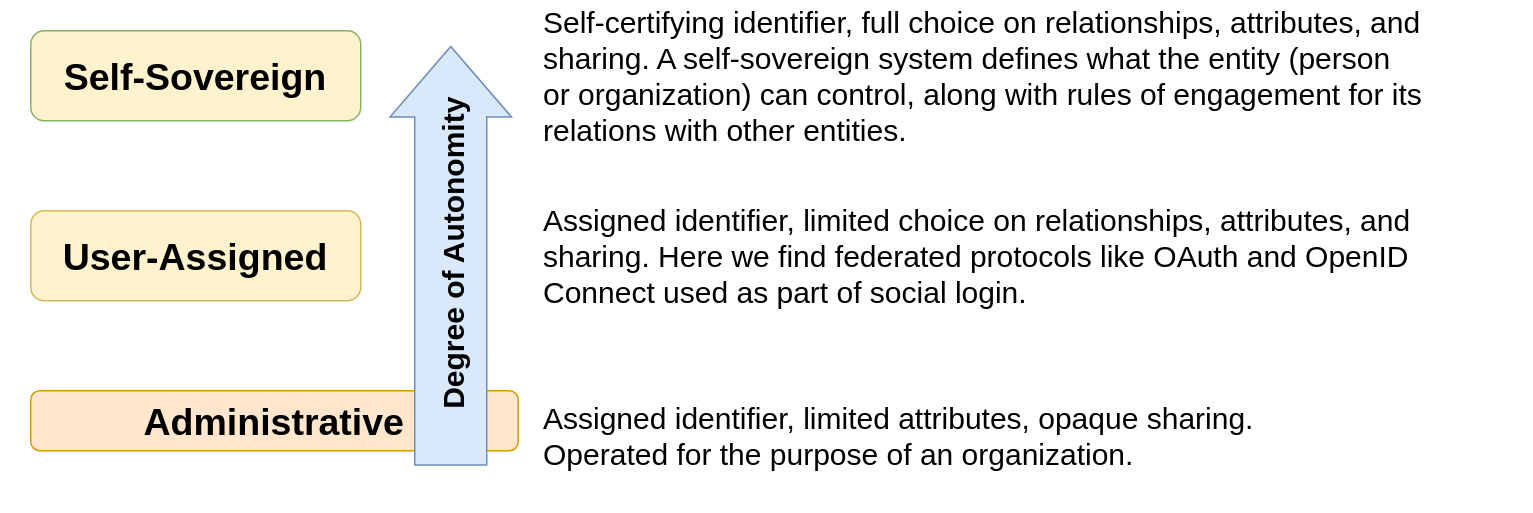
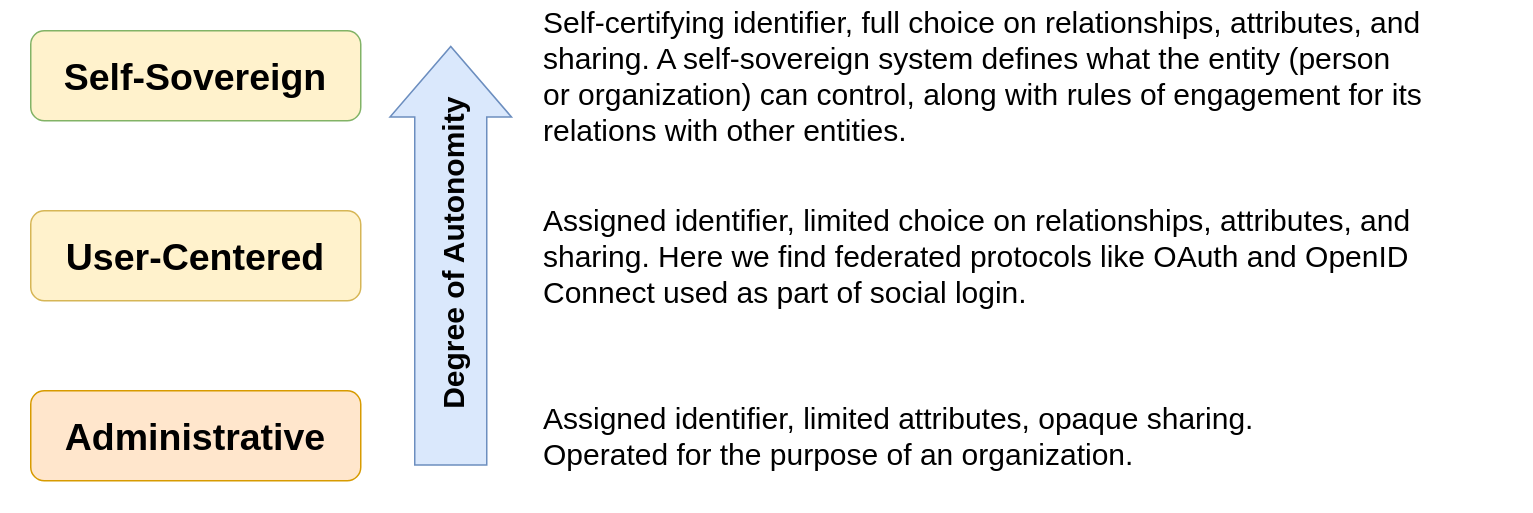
(196, 256) -> (196, 256)
(275, 421) -> (196, 436)
